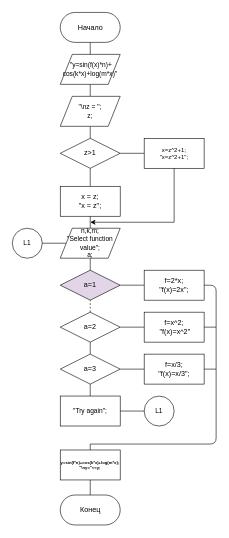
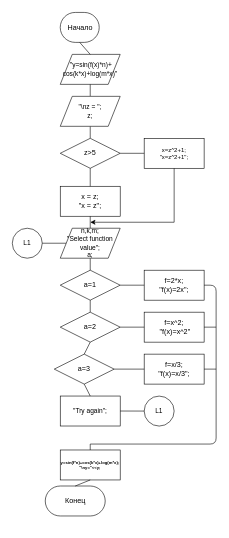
(90, 27) -> (80, 27)
(90, 153) -> (90, 153)
(90, 285) -> (90, 285)
(90, 306) -> (90, 306)
(90, 369) -> (84, 369)
(90, 510) -> (75, 501)
